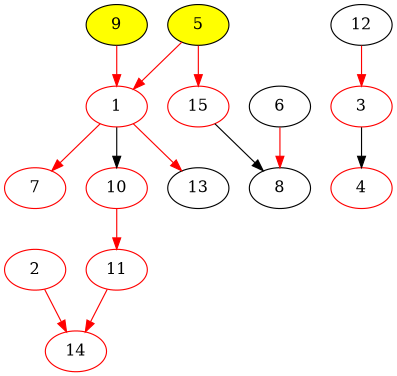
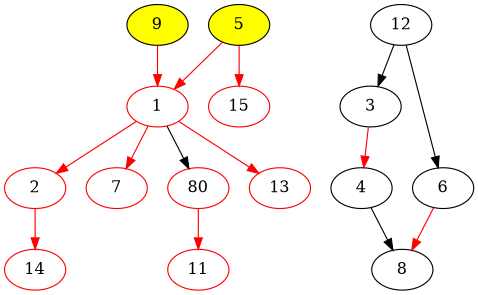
(362, 60) -> (388, 60)
none -> (421, 101)
(362, 107) -> (371, 107)
(362, 142) -> (367, 142)
(235, 143) -> (379, 224)
none -> (101, 144)
(117, 188) -> (198, 188)
(198, 188) -> (280, 188)
(362, 188) -> (362, 188)
(99, 305) -> none
